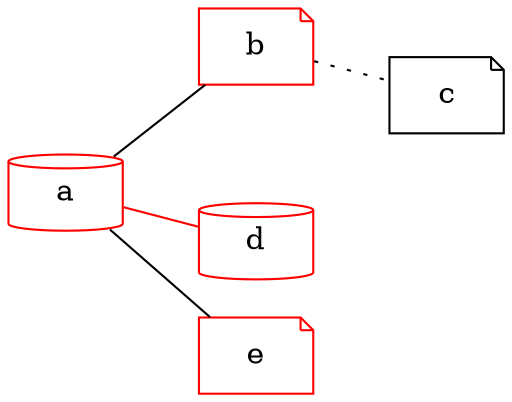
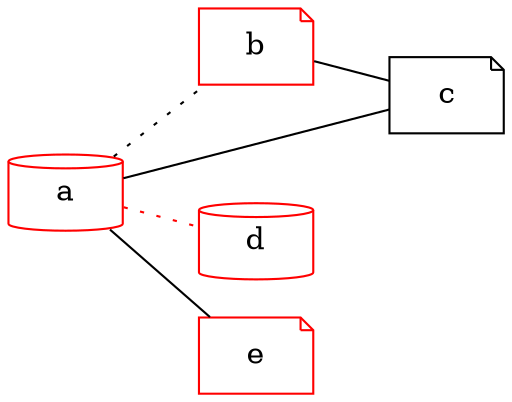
(352, 71) -> (352, 71)
(160, 121) -> (160, 121)
none -> (256, 144)
(161, 217) -> (161, 217)
